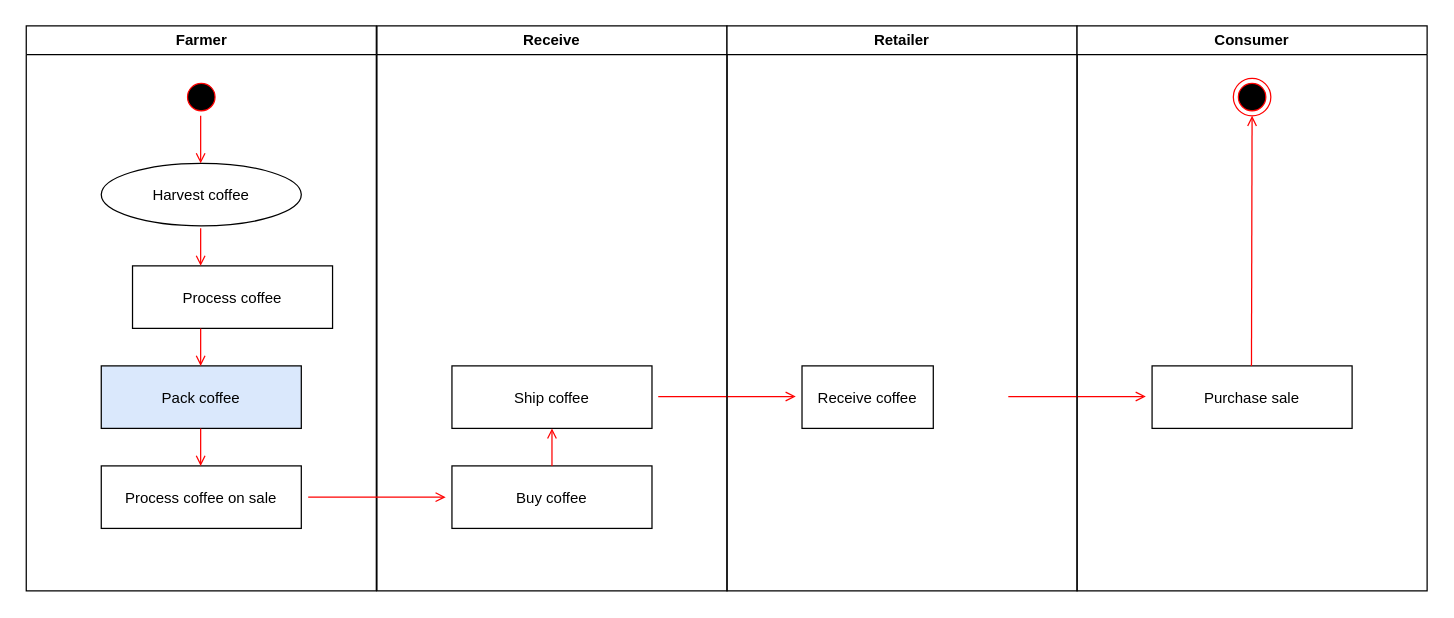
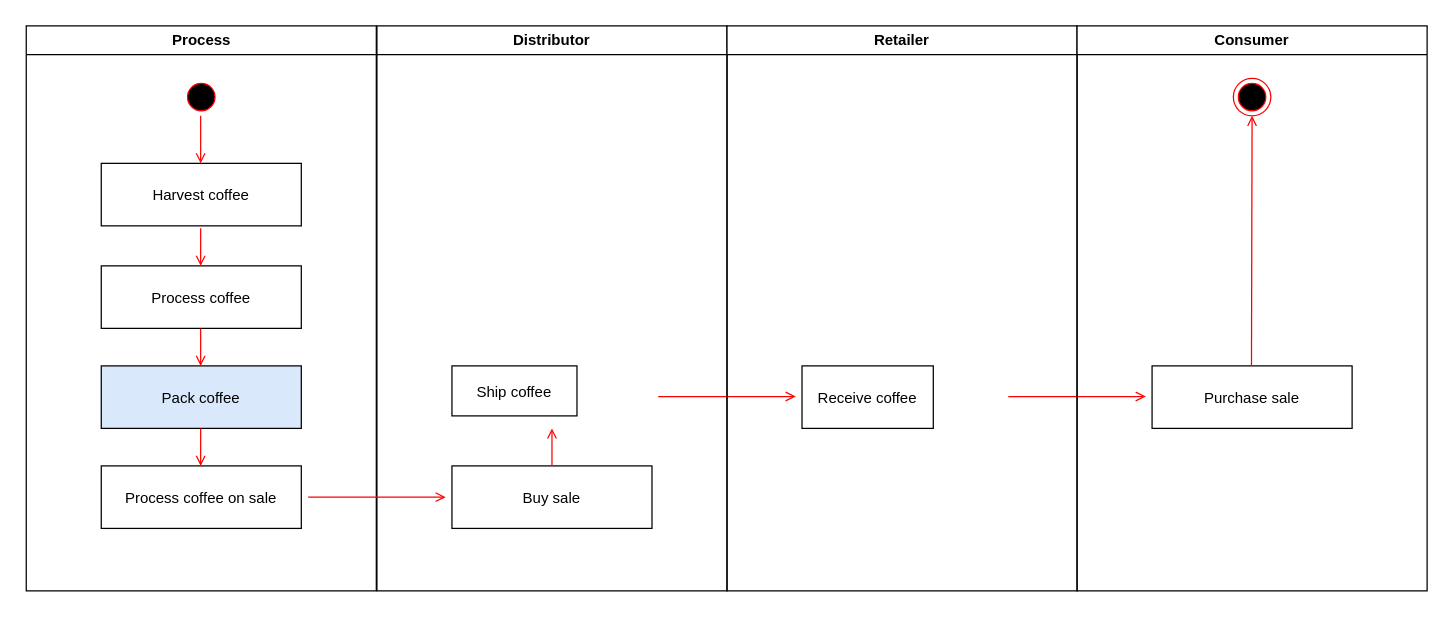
(202, 41) -> (202, 41)
(552, 41) -> (552, 41)
(201, 194) -> (201, 194)
(233, 297) -> (201, 297)
(552, 397) -> (514, 391)
(551, 498) -> (551, 498)
